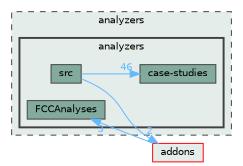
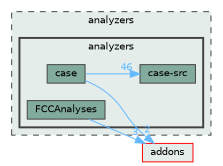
(66, 74) -> (66, 74)
(178, 74) -> (168, 74)
(127, 133) -> (112, 129)
